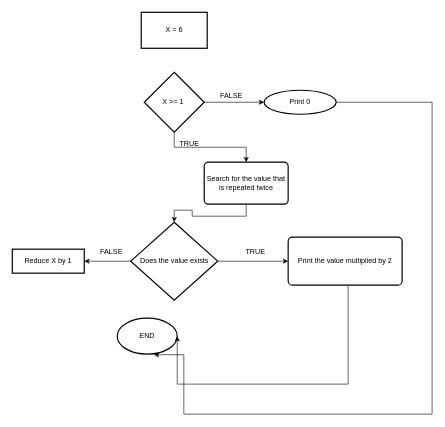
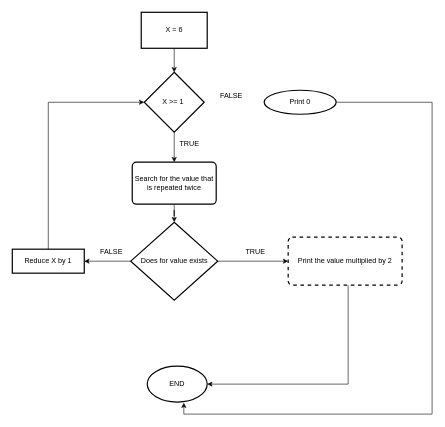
none -> (174, 66)
none -> (48, 102)
(258, 102) -> none
(246, 183) -> (174, 183)
(175, 261) -> (175, 261)
(345, 261) -> (345, 261)
(147, 336) -> (177, 384)
